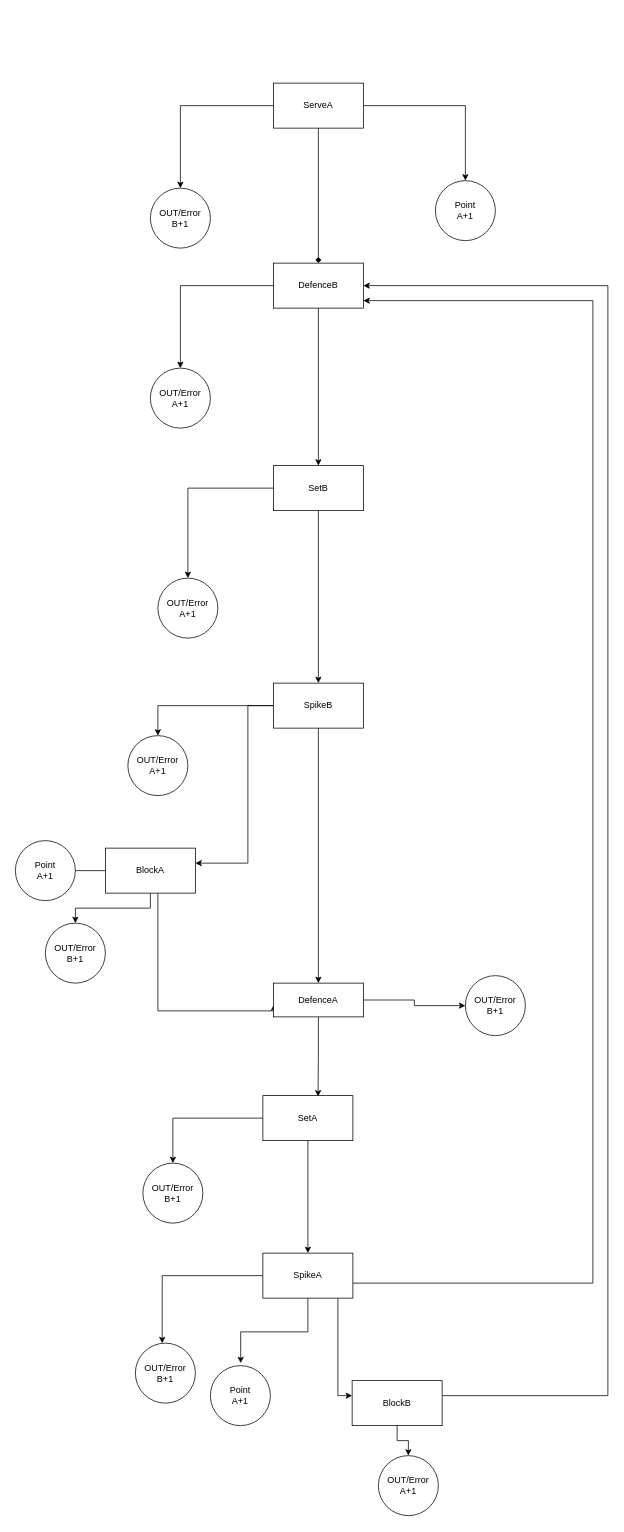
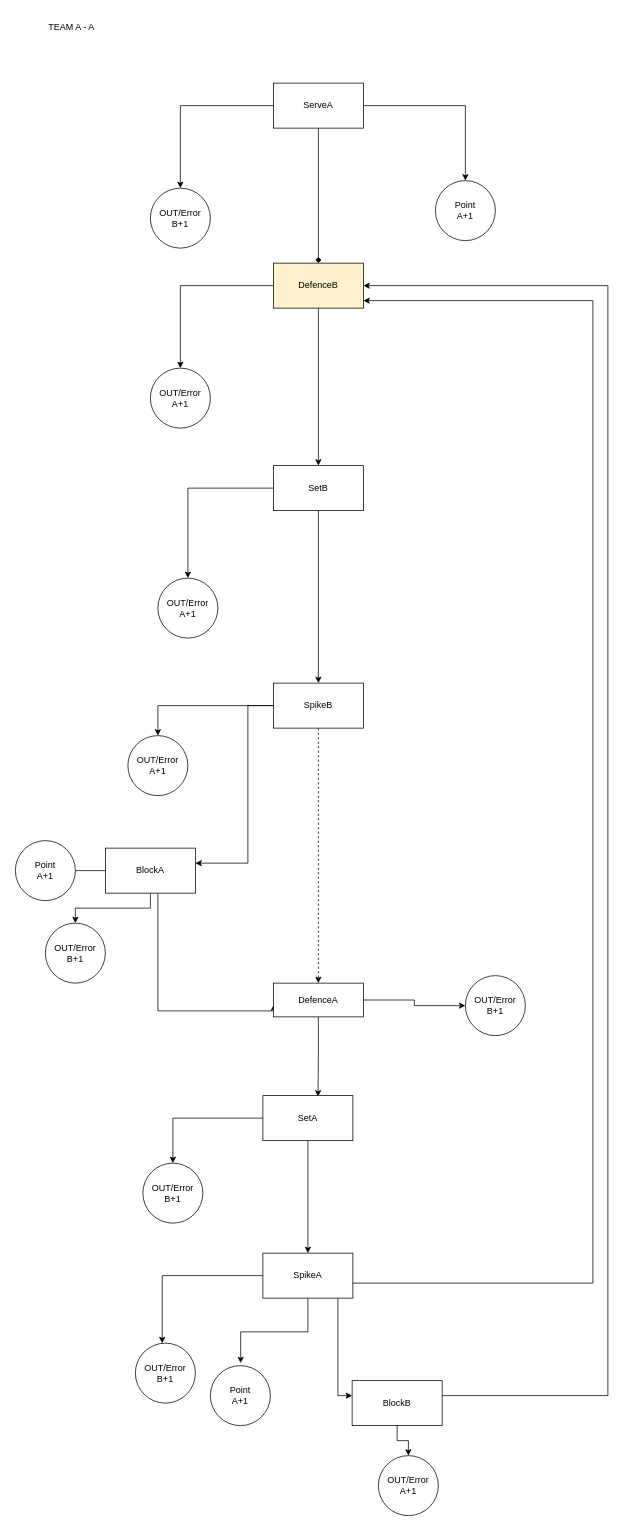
none -> (72, 27)
(318, 285) -> (318, 285)
(318, 852) -> (318, 852)
